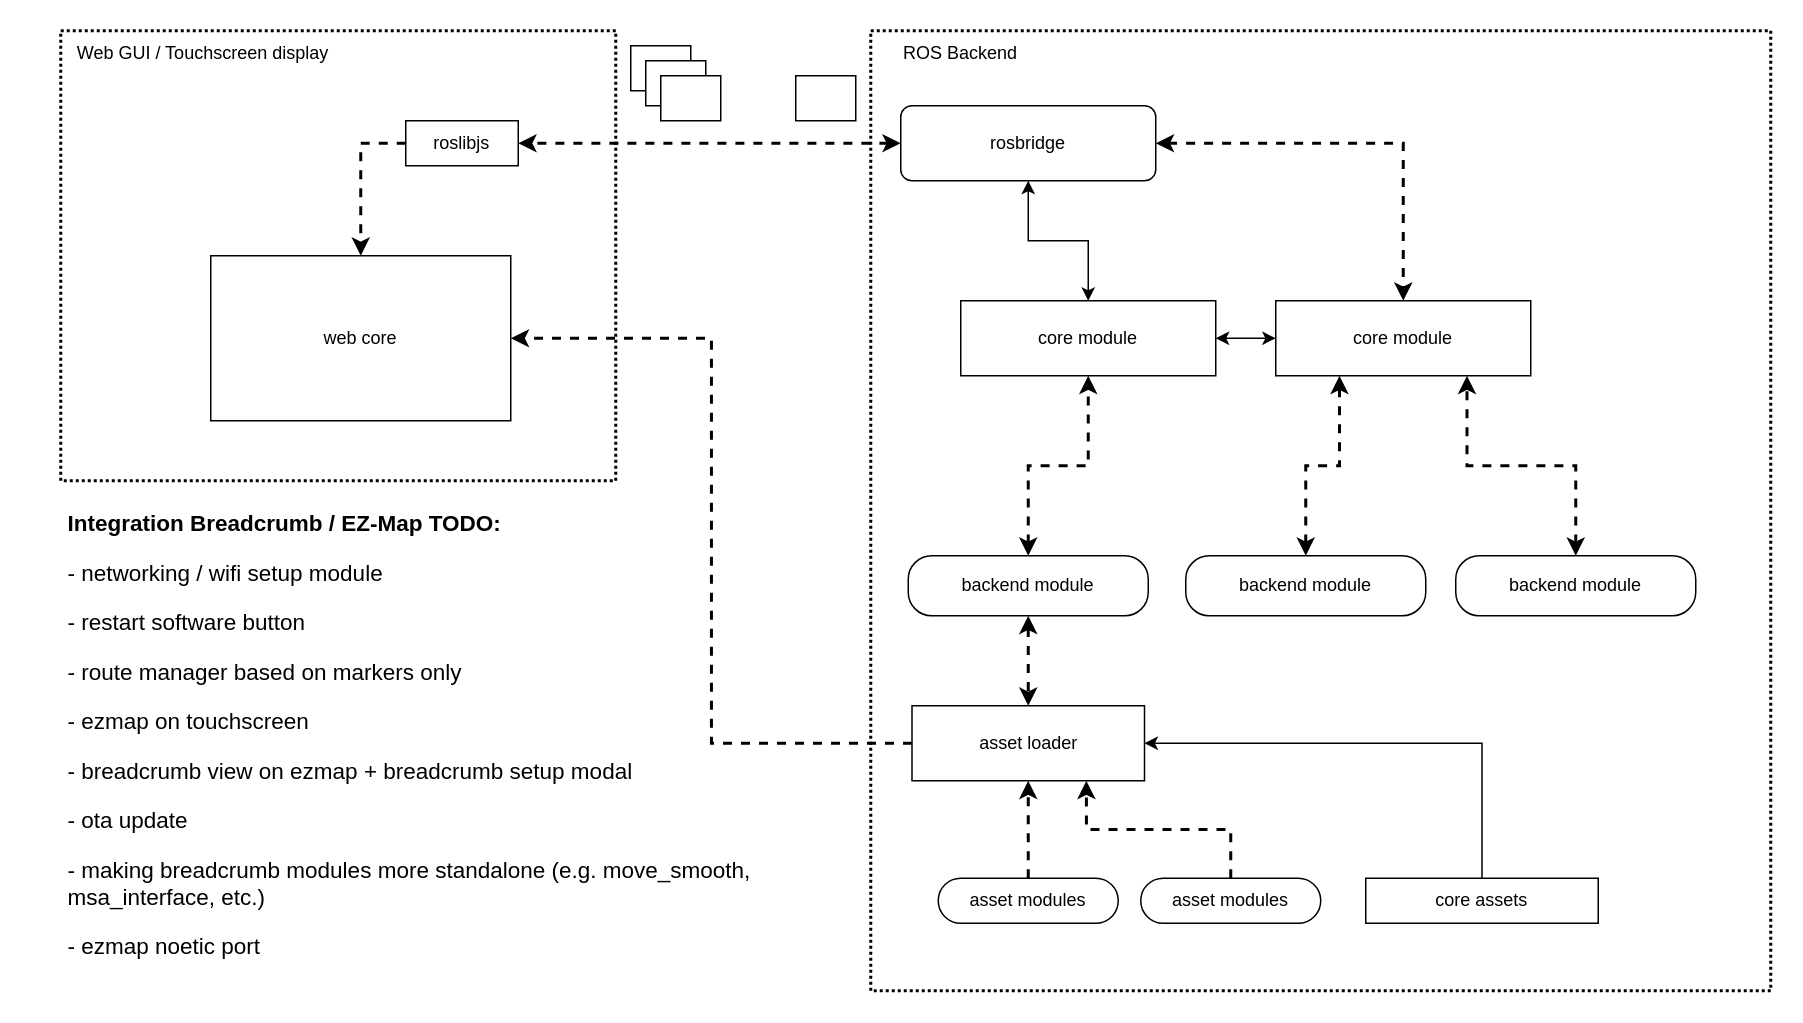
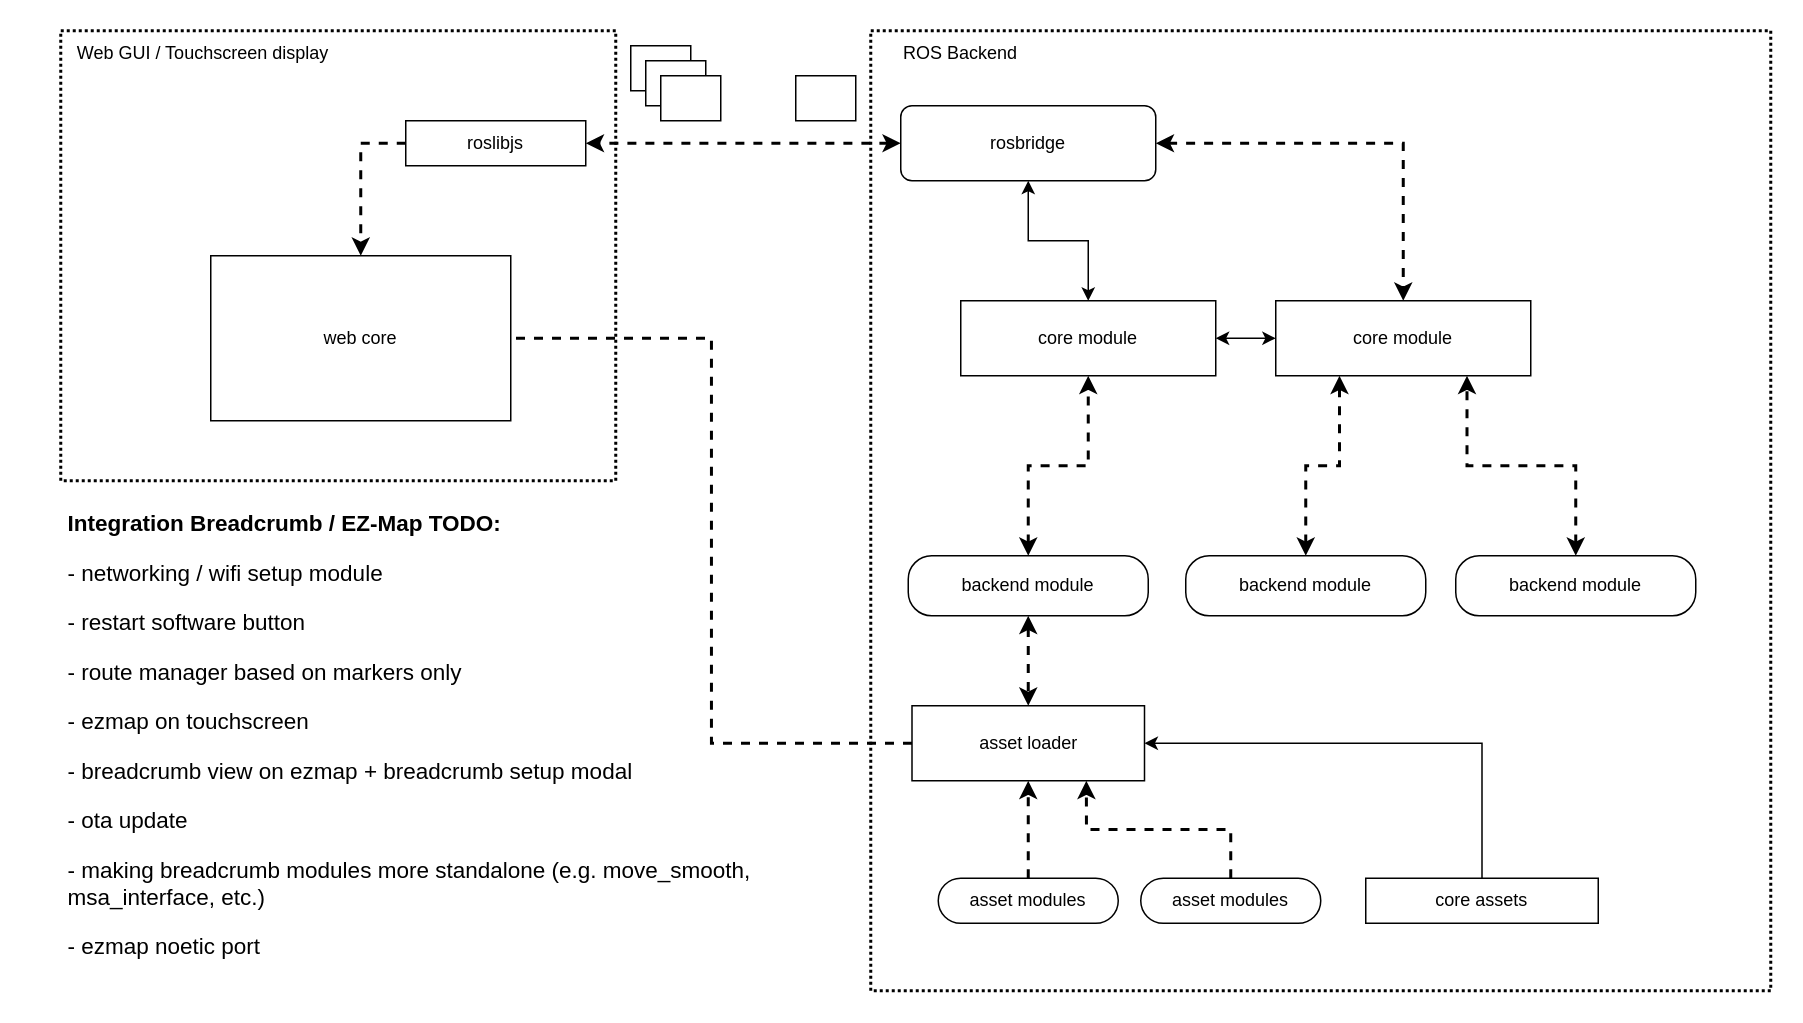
(462, 143) -> (496, 143)
(525, 338) -> (519, 338)
